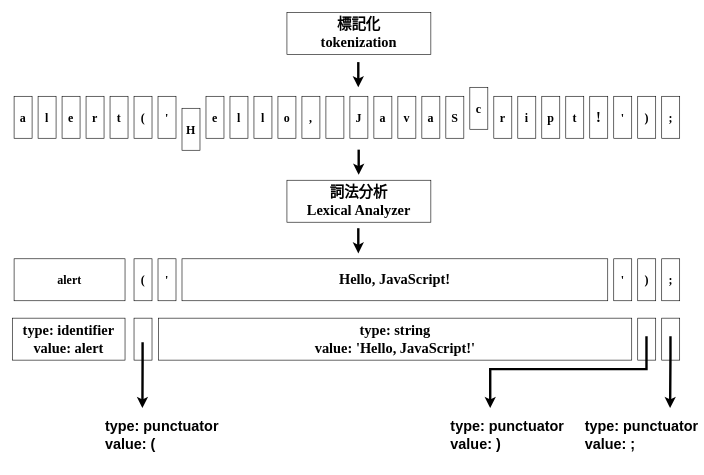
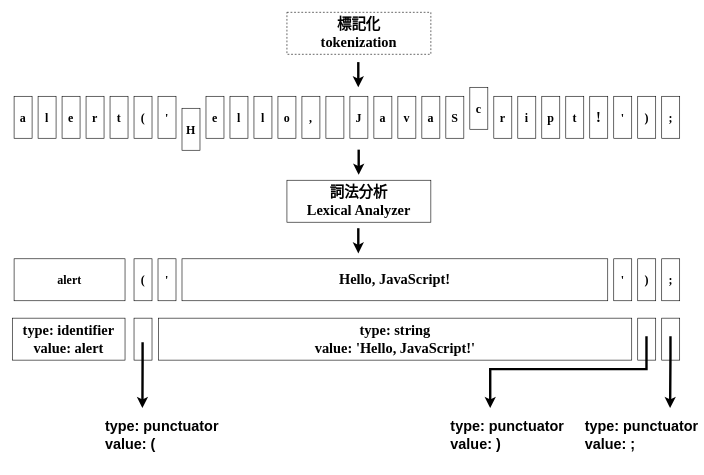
(359, 33) -> (359, 33)
